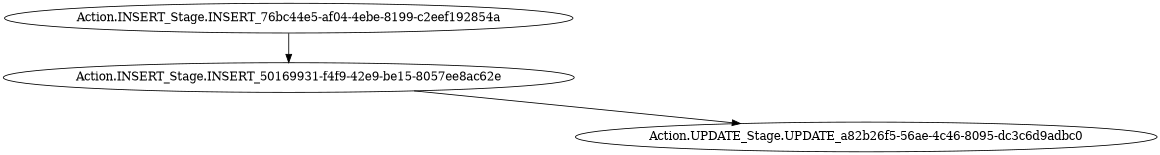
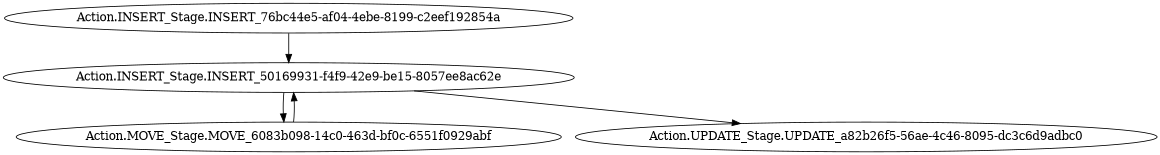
none -> (289, 137)
